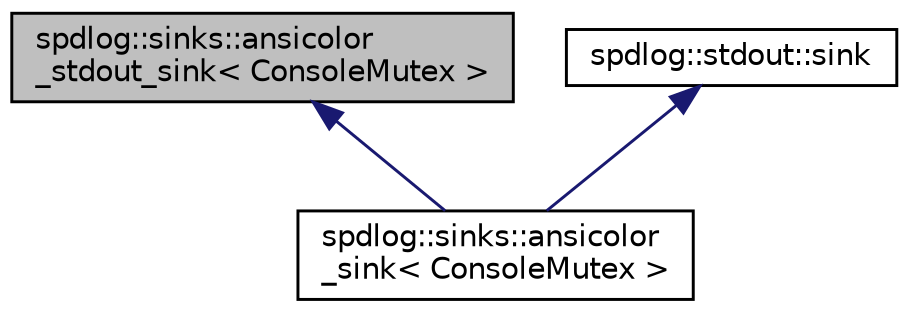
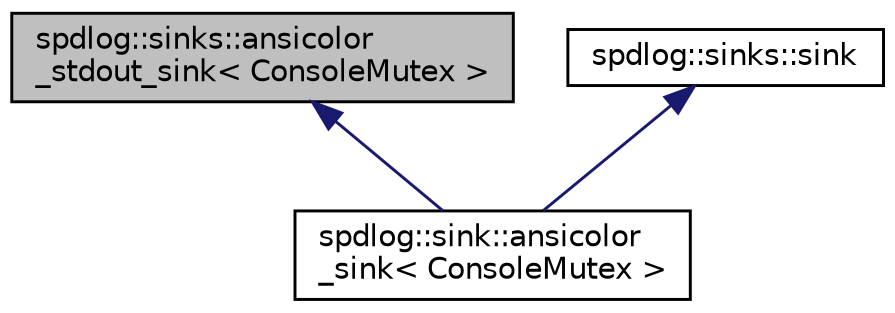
(732, 58) -> (726, 58)
(496, 255) -> (493, 255)
